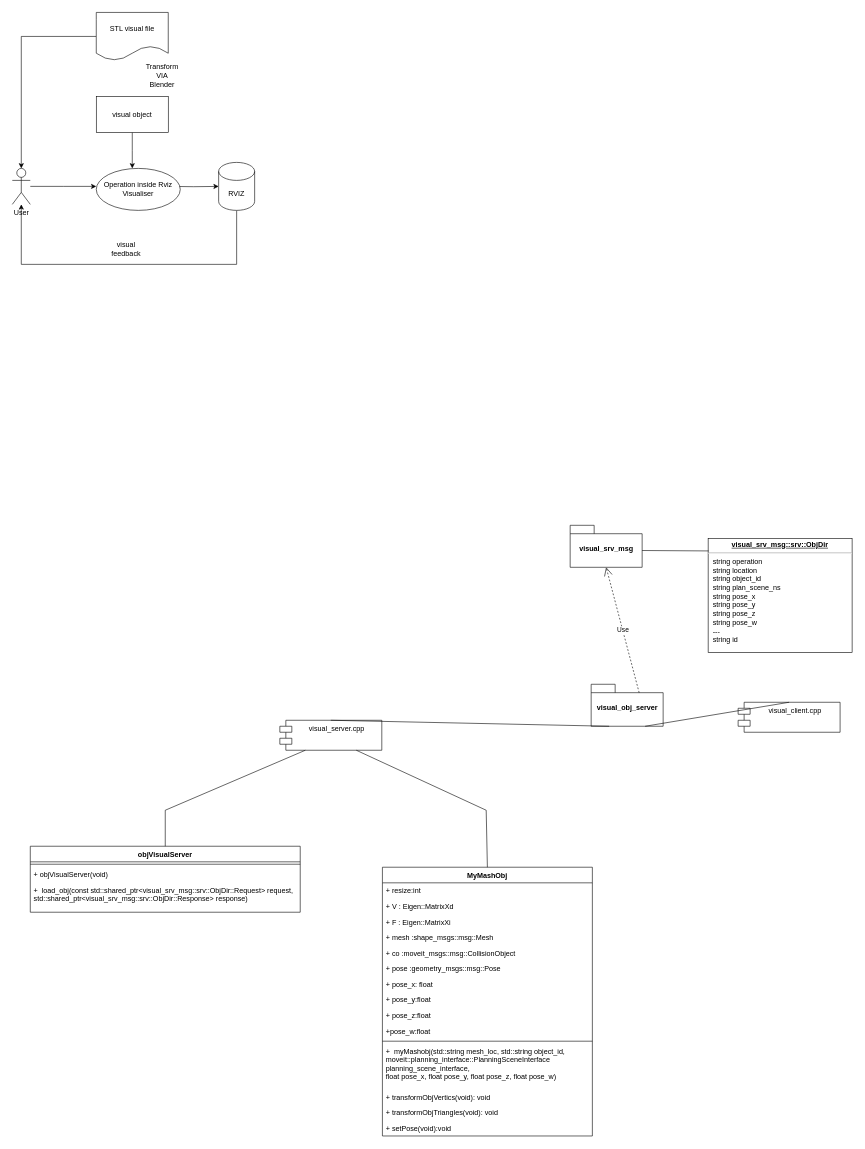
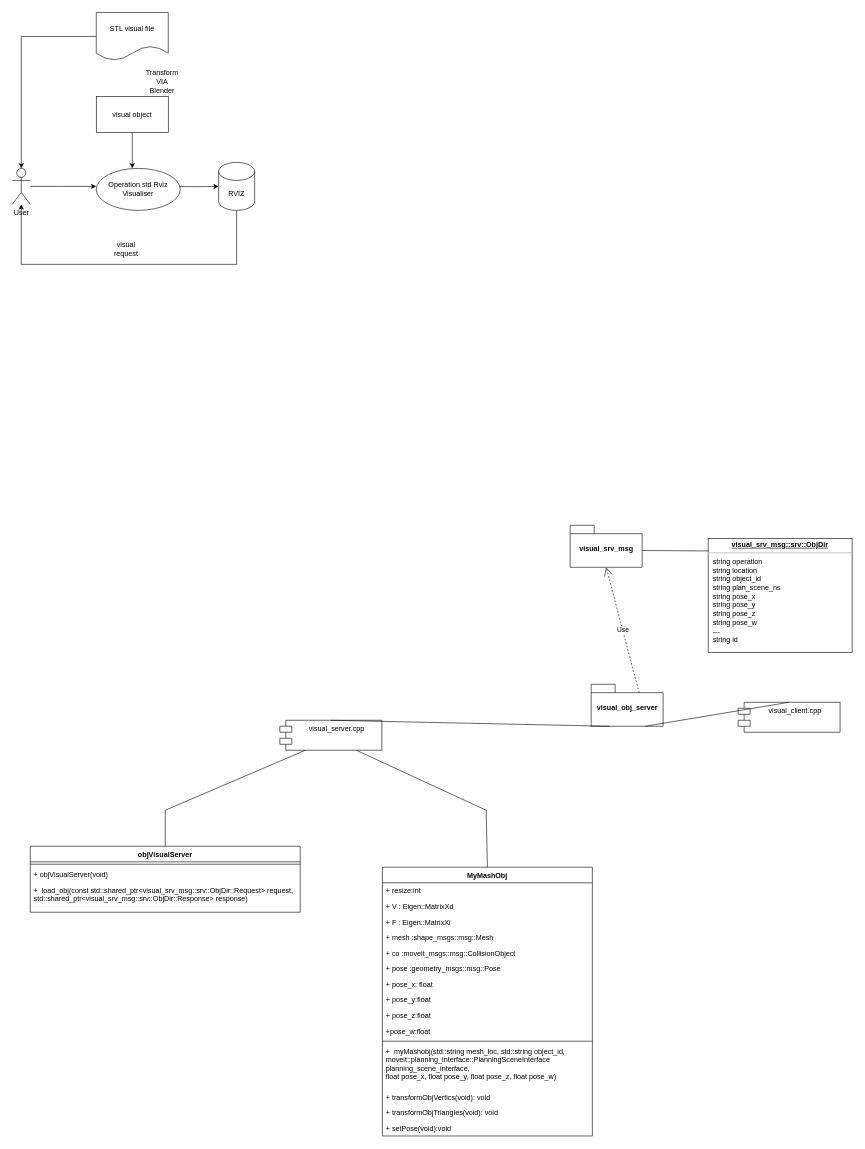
(162, 75) -> (162, 81)
(138, 189) -> (138, 189)
(126, 249) -> (126, 249)
